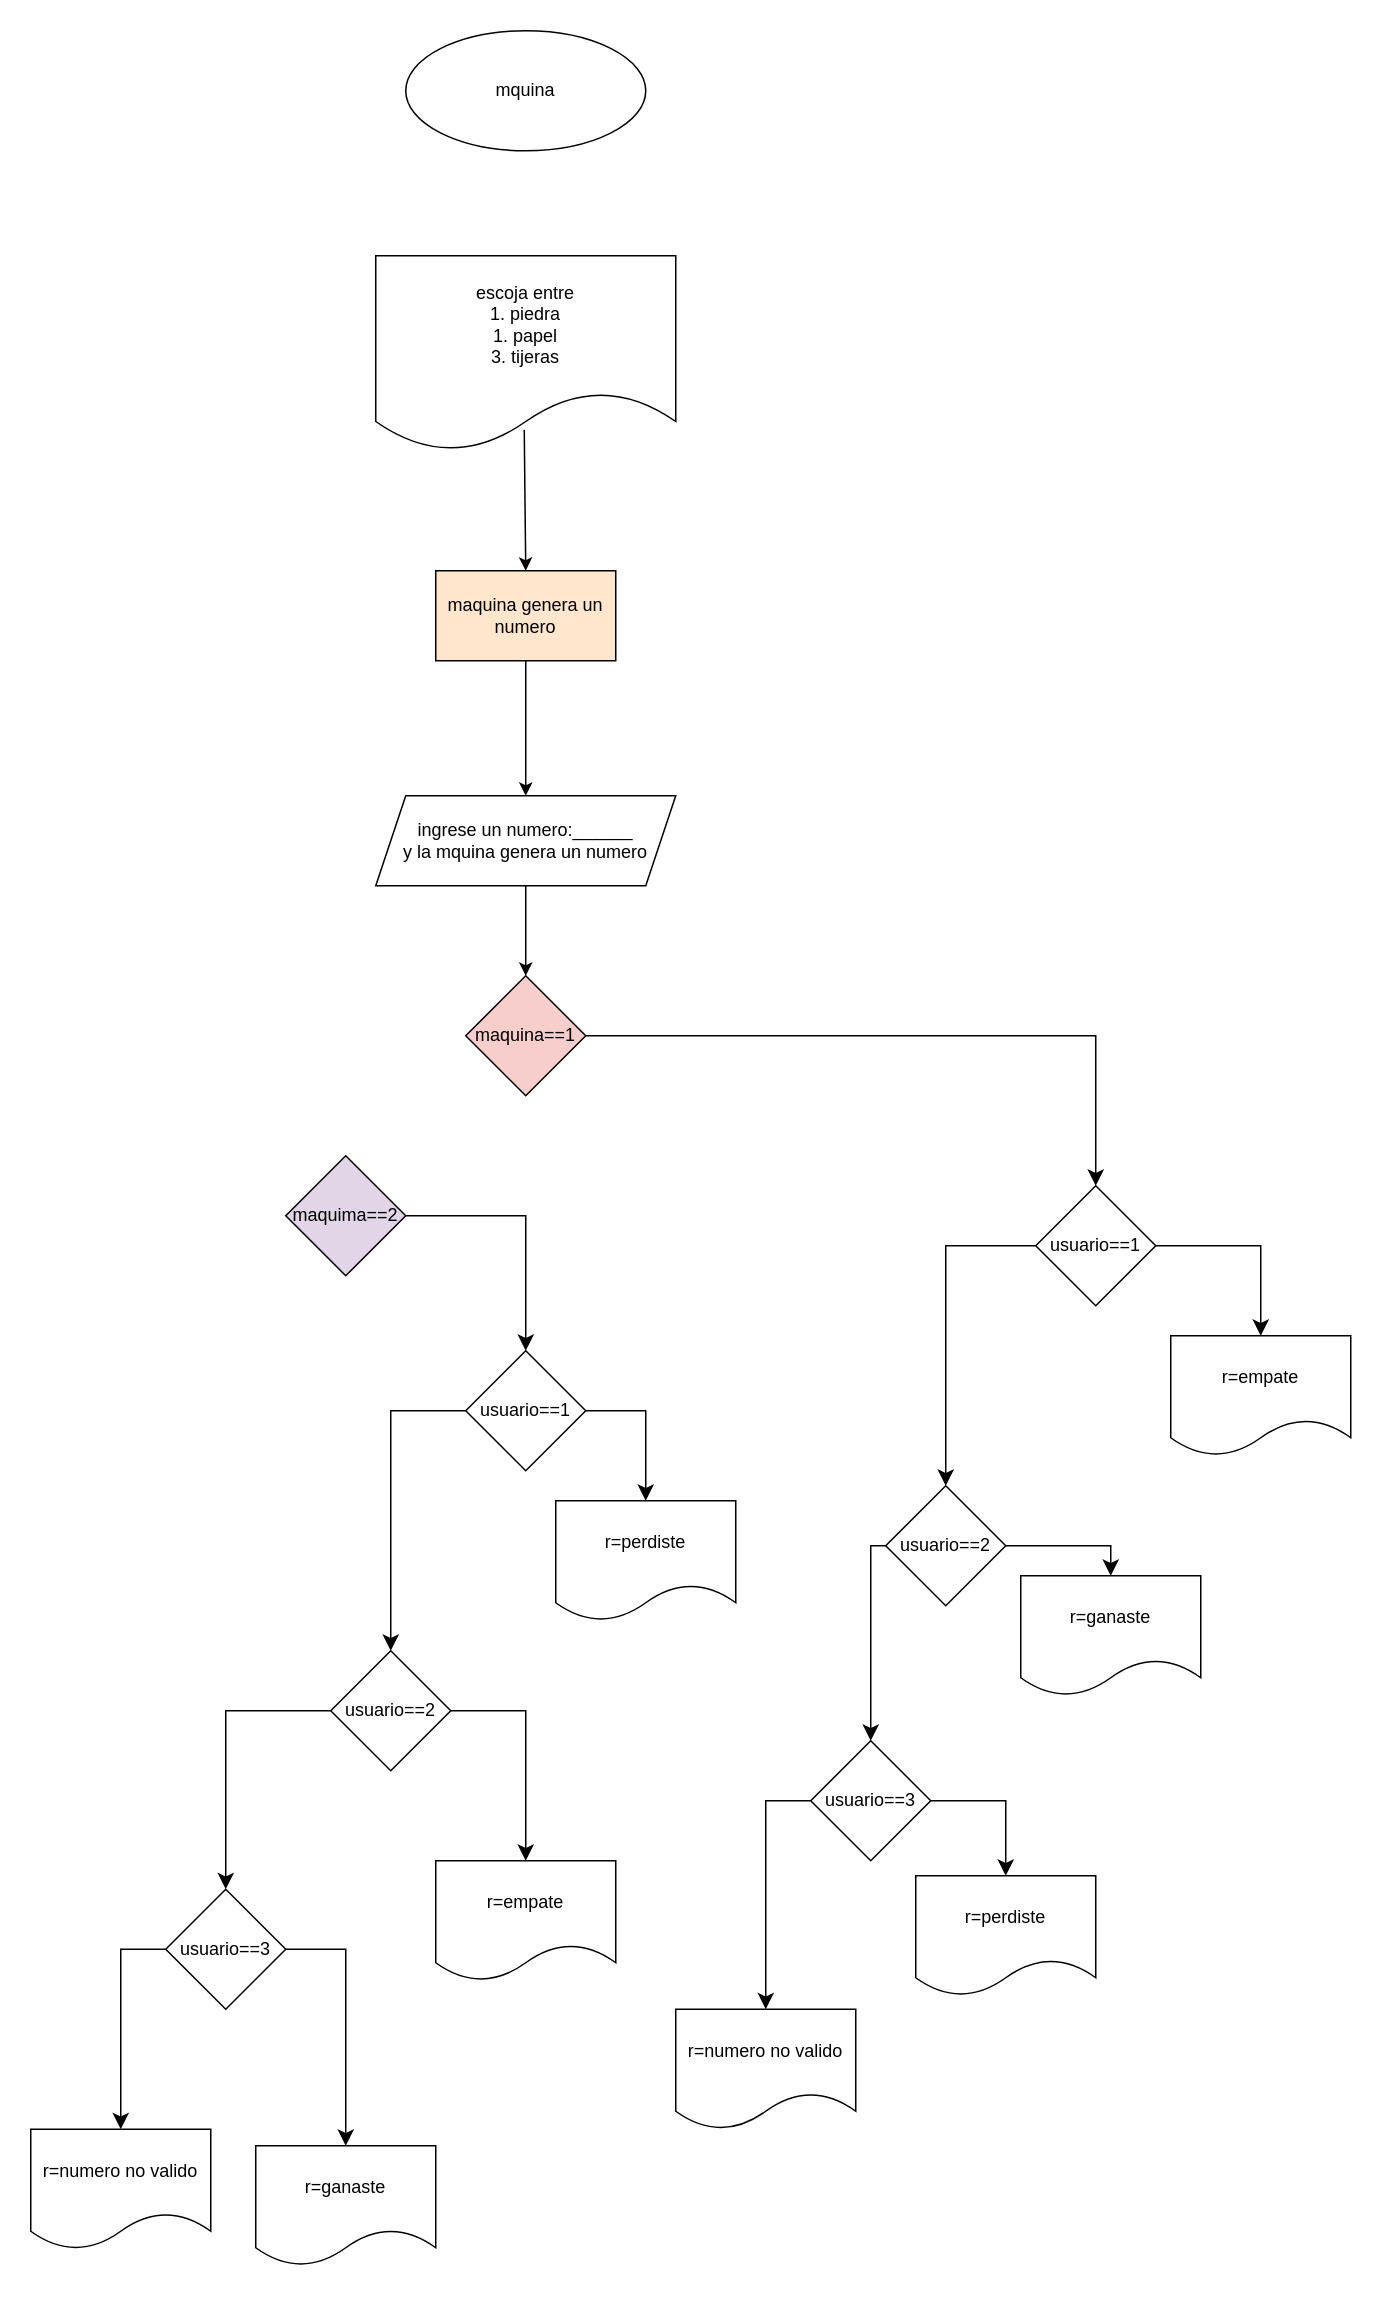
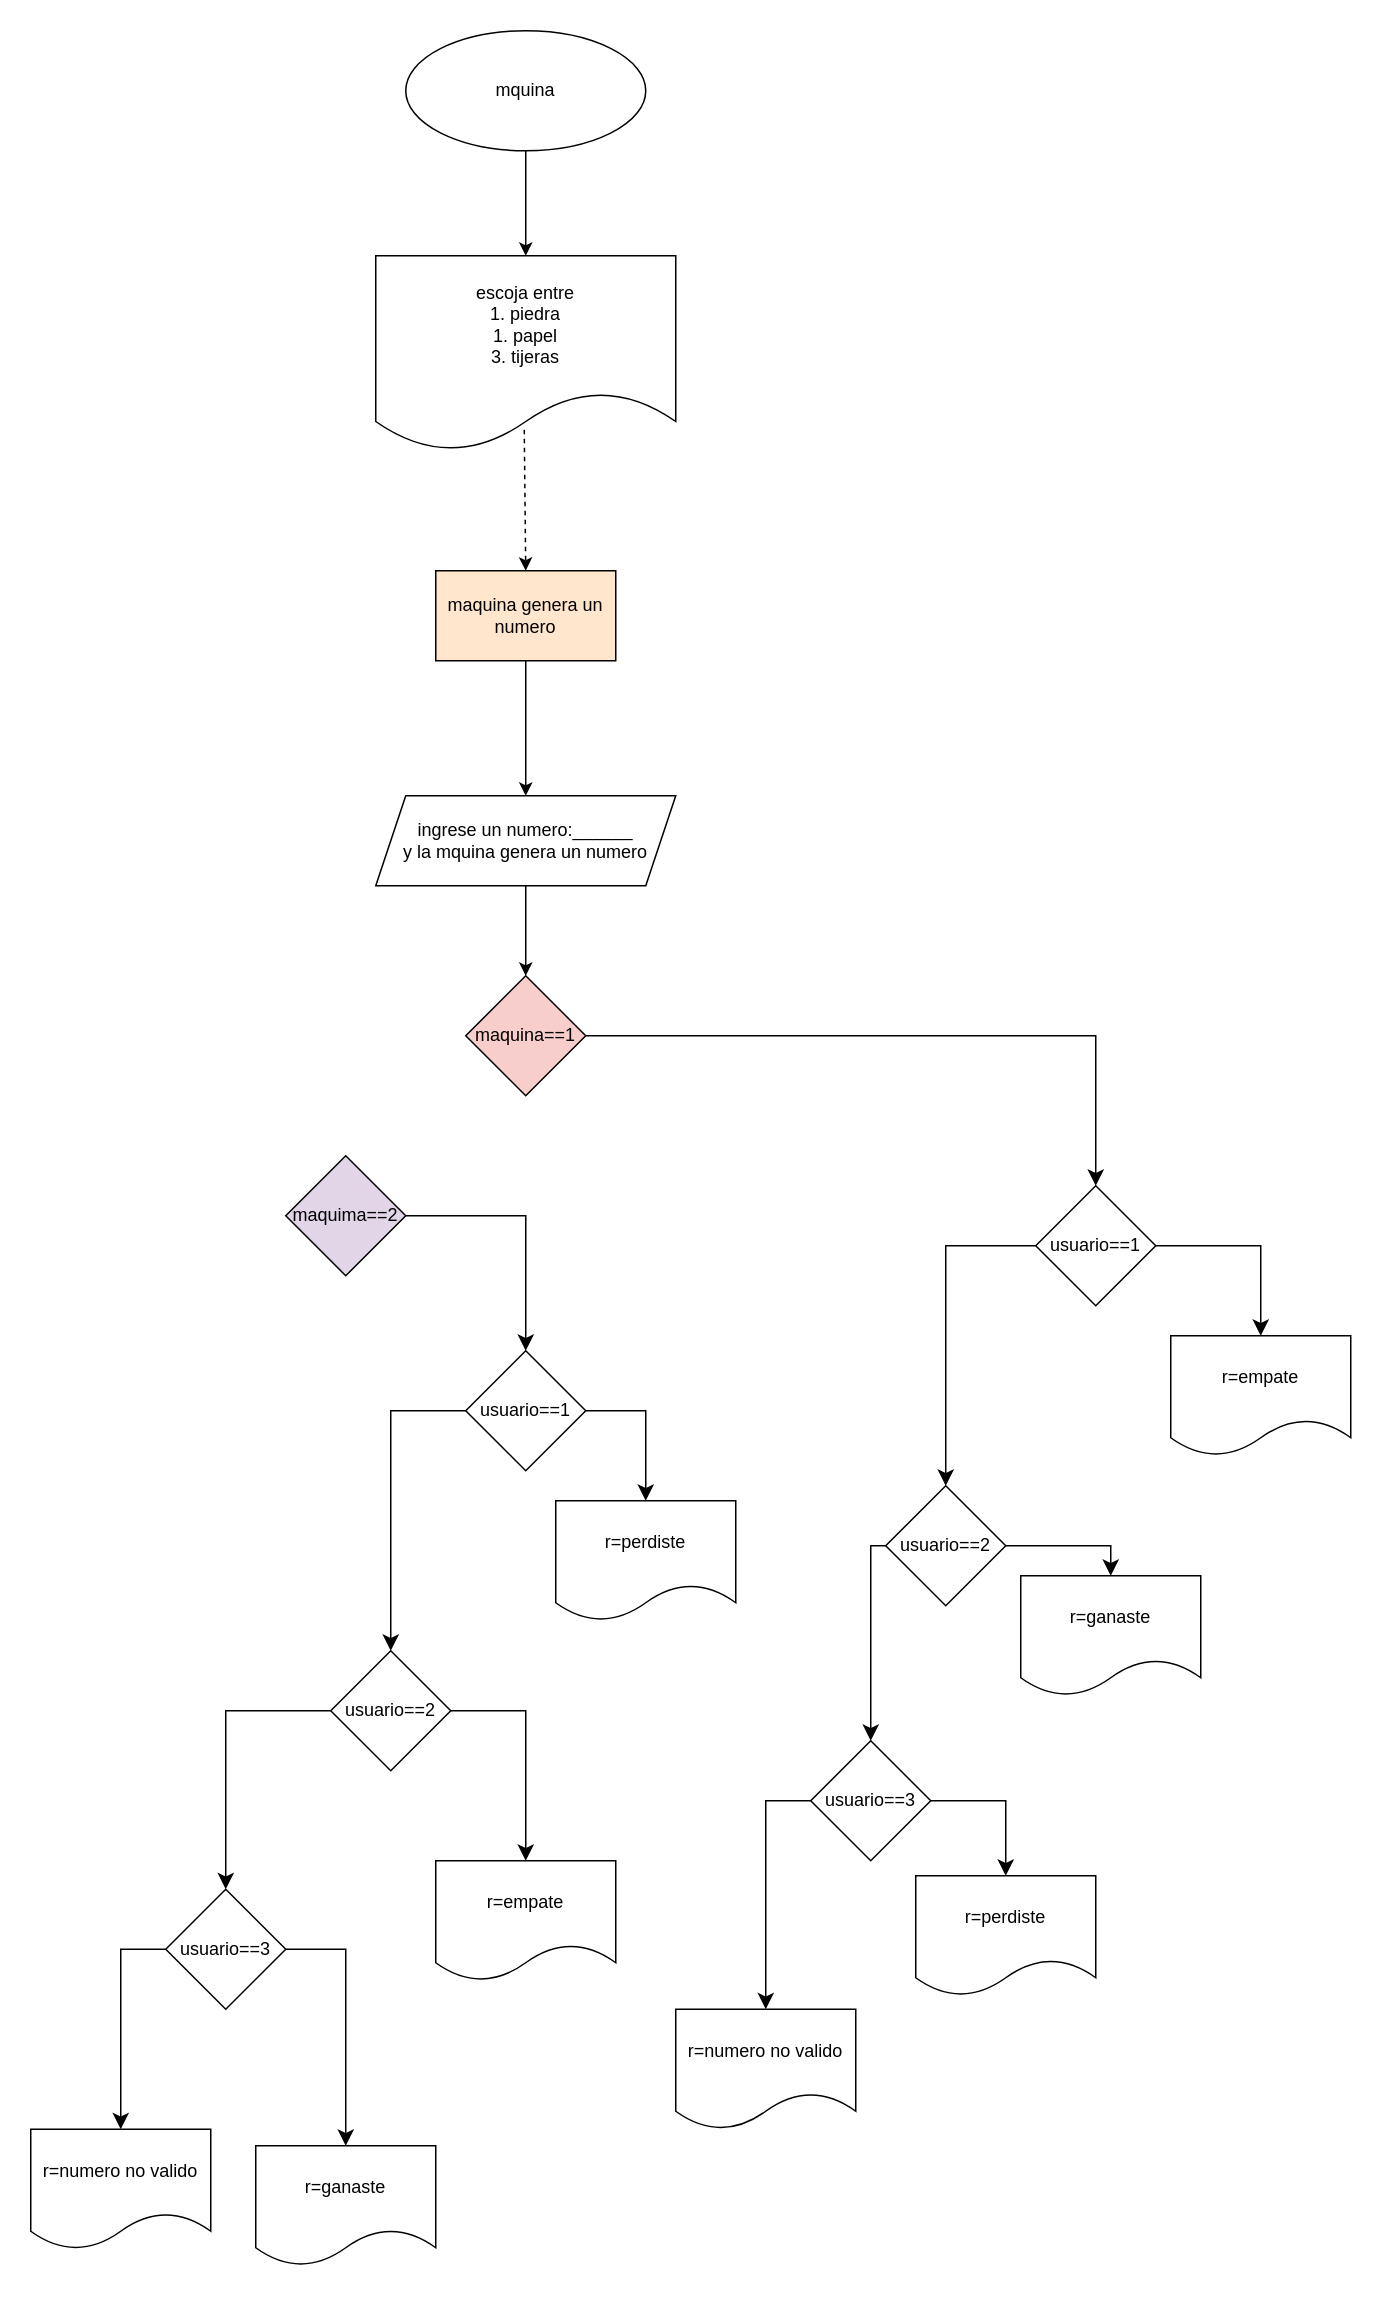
none -> (526, 198)
(525, 494) -> (525, 494)
